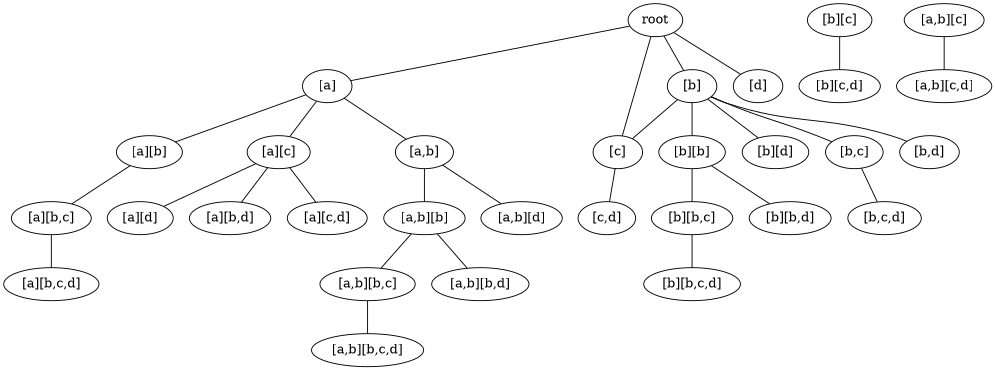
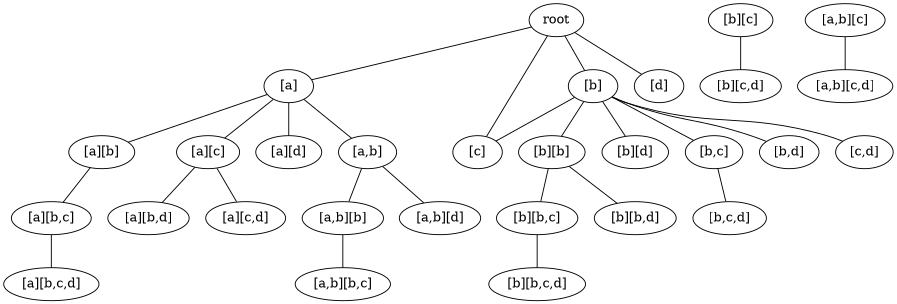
(210, 185) -> (289, 119)
(612, 185) -> (727, 120)
(480, 284) -> none
(368, 350) -> none
